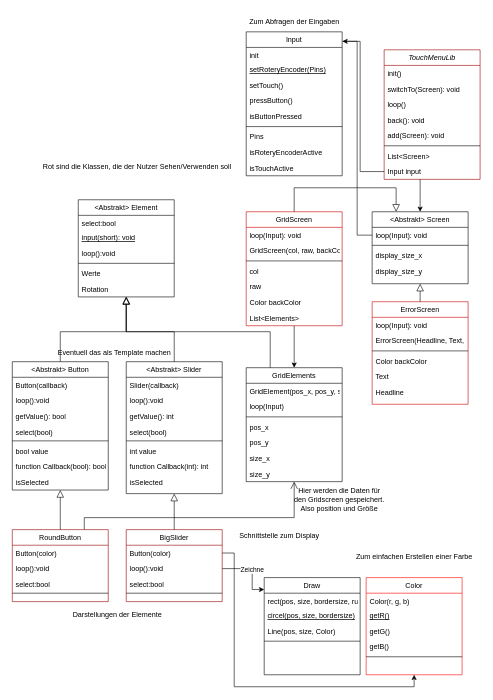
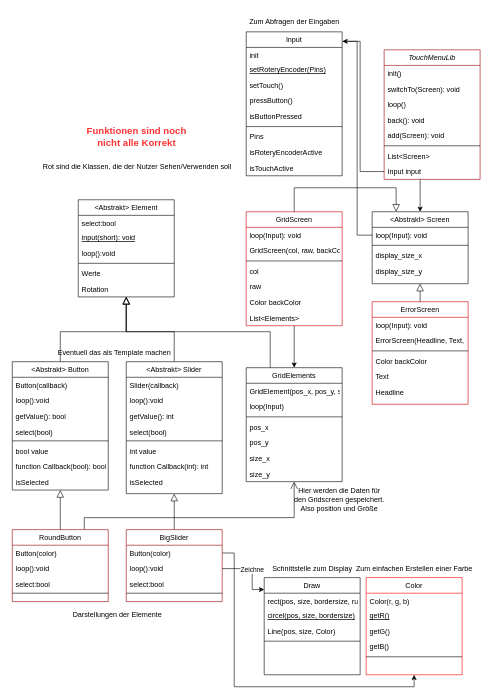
none -> (137, 137)
(279, 536) -> (312, 569)
(414, 557) -> (414, 569)
